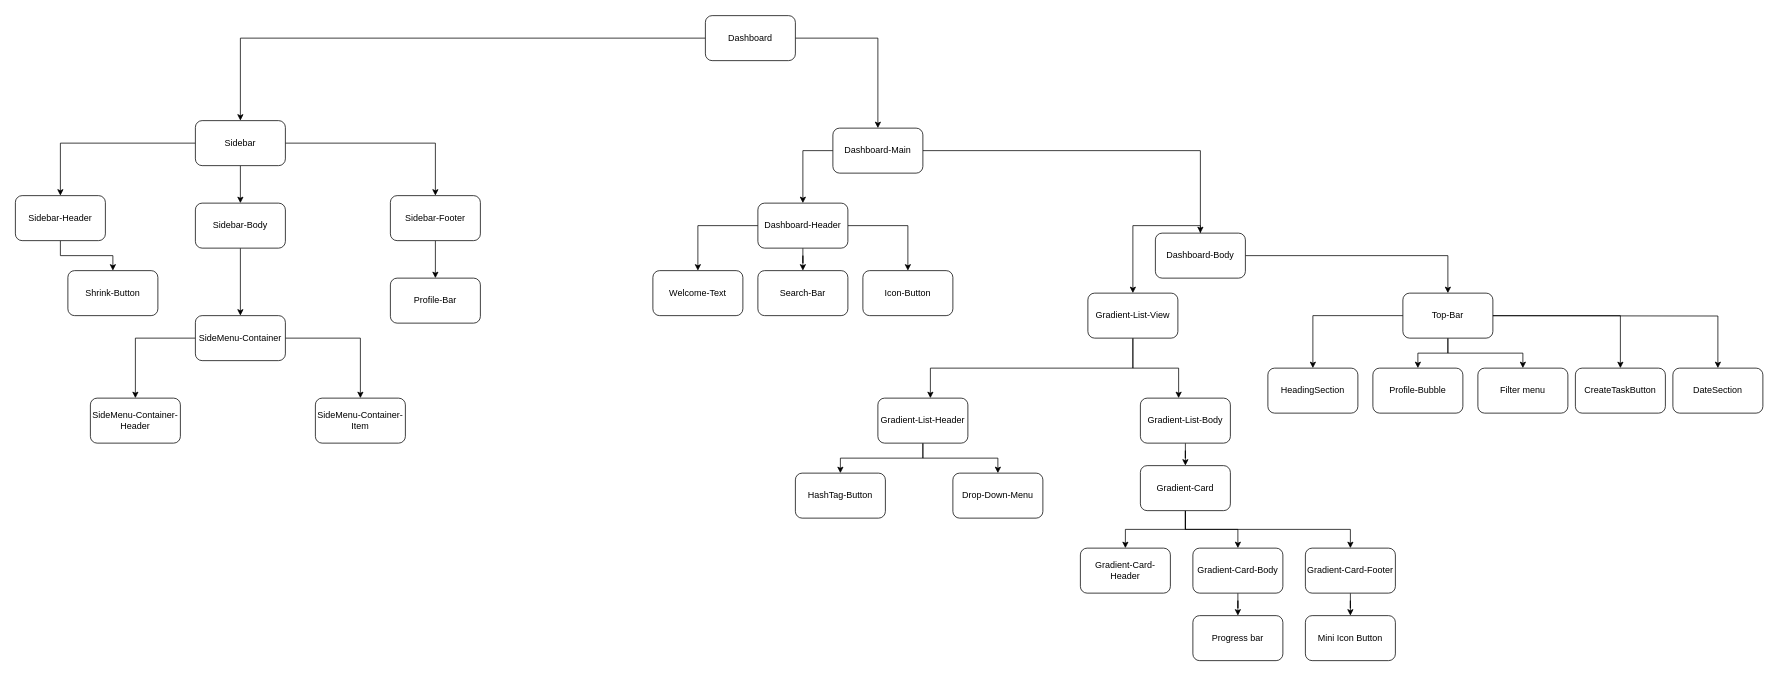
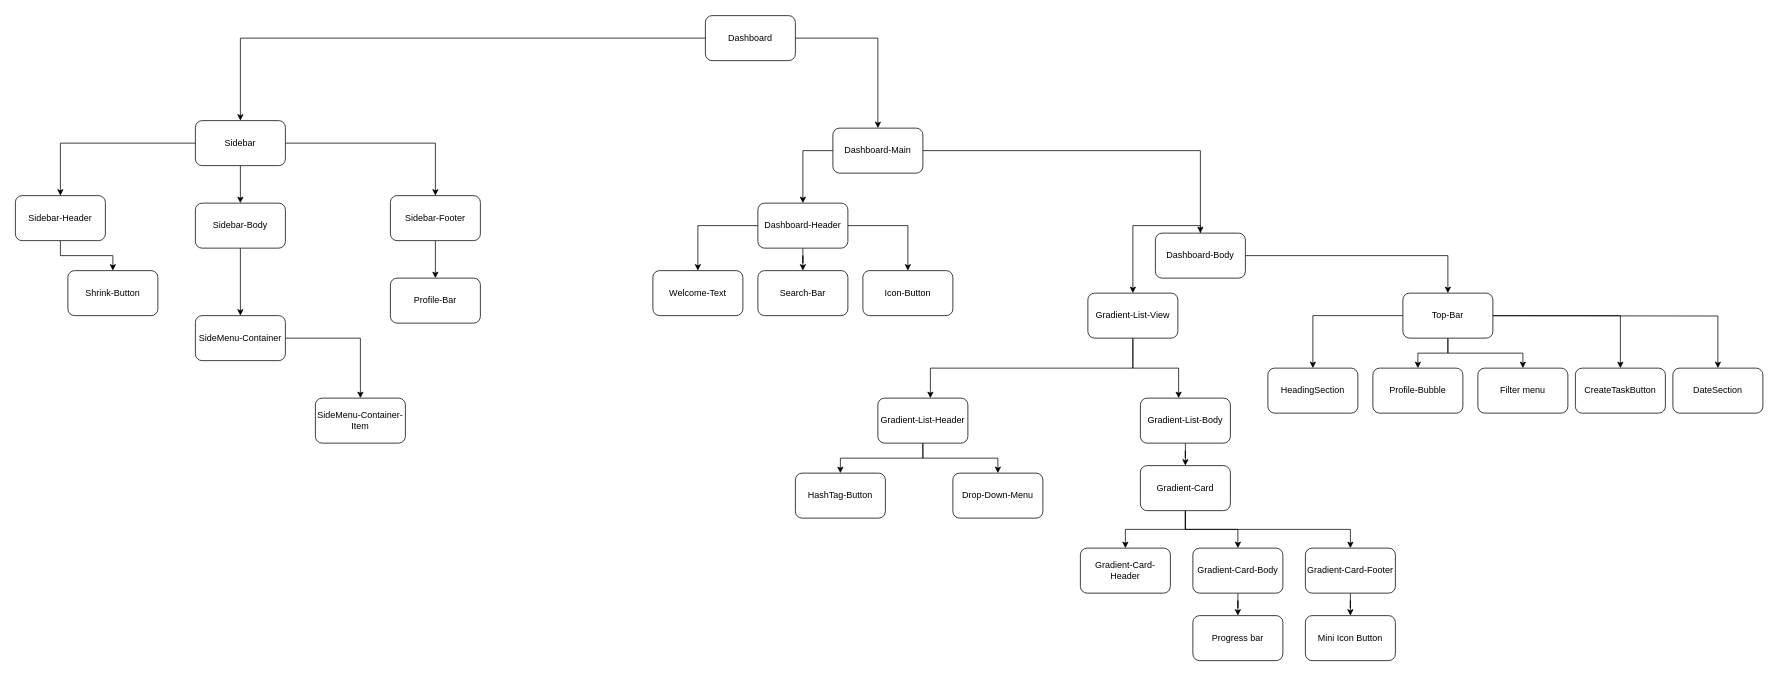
(135, 364) -> none
(135, 420) -> none
